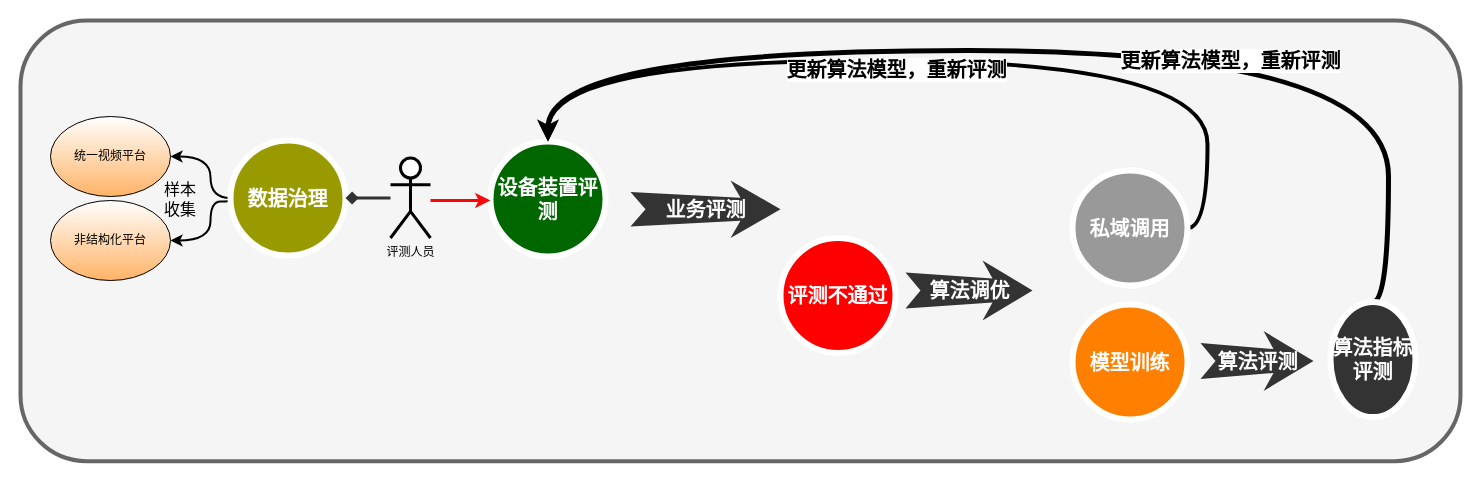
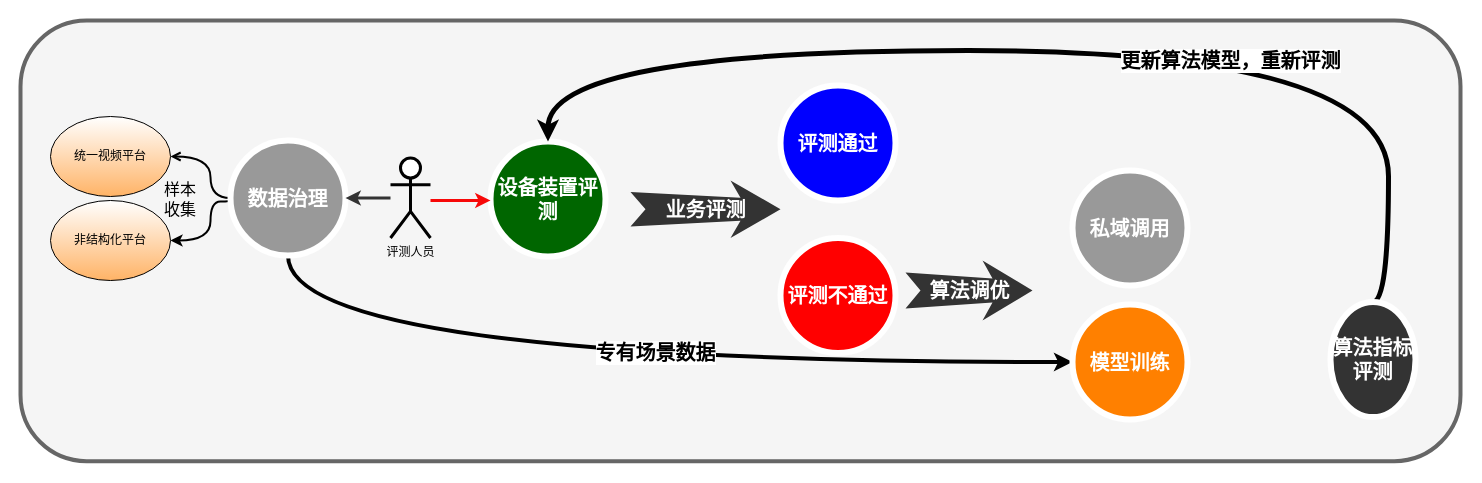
(1123, 81) -> none
none -> (838, 143)
(181, 157) -> (179, 157)
(288, 198) -> (288, 198)
(359, 198) -> (358, 198)
none -> (663, 352)
(1257, 361) -> none
